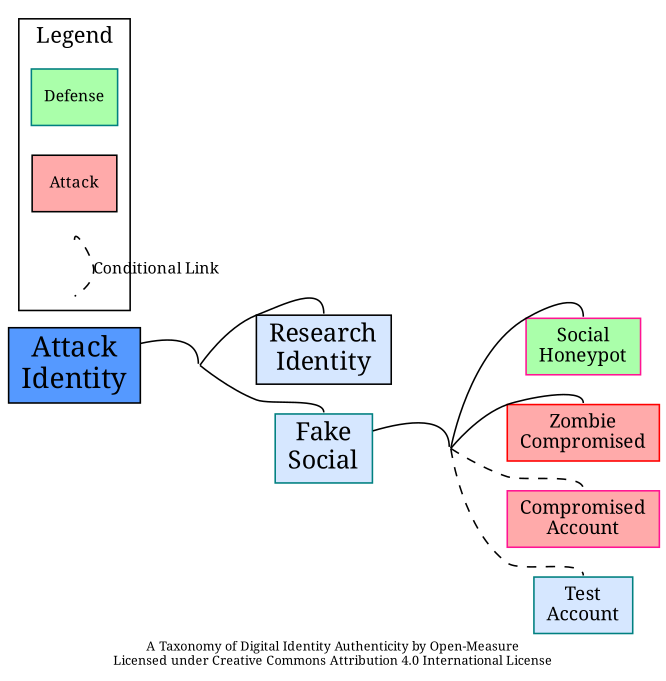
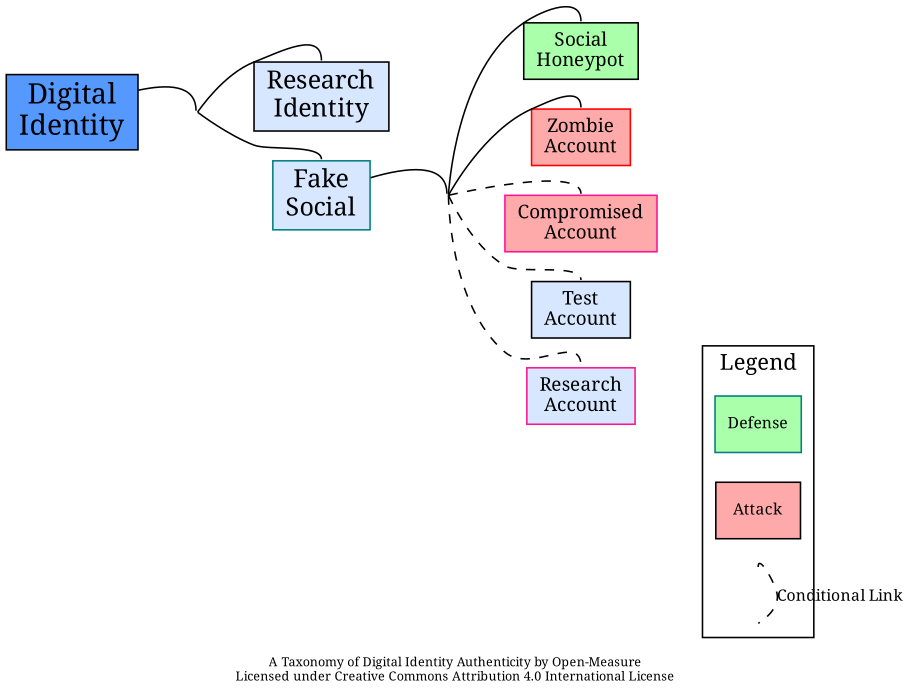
(583, 347) -> (581, 51)
(74, 365) -> (72, 112)
none -> (581, 396)
(583, 433) -> (581, 137)
(583, 605) -> (581, 310)
